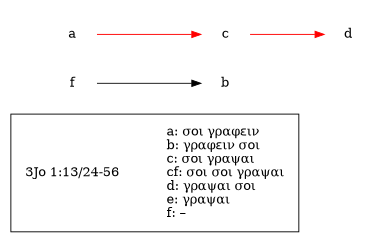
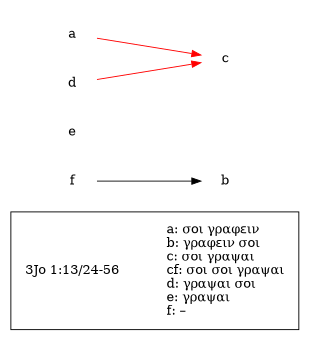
(282, 34) -> (144, 72)
none -> (72, 132)
